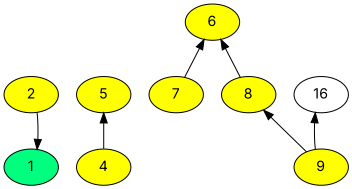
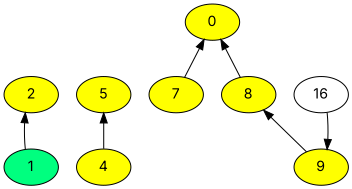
(212, 22) -> (212, 22)
(38, 126) -> (24, 136)
(314, 136) -> (328, 126)
